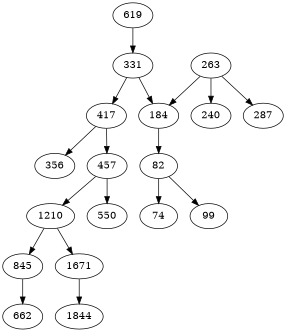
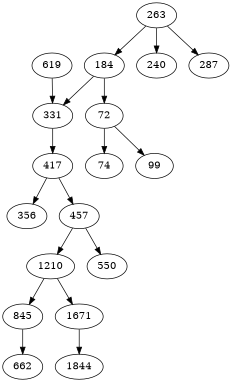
(144, 87) -> (81, 88)
(159, 166) -> (104, 116)
